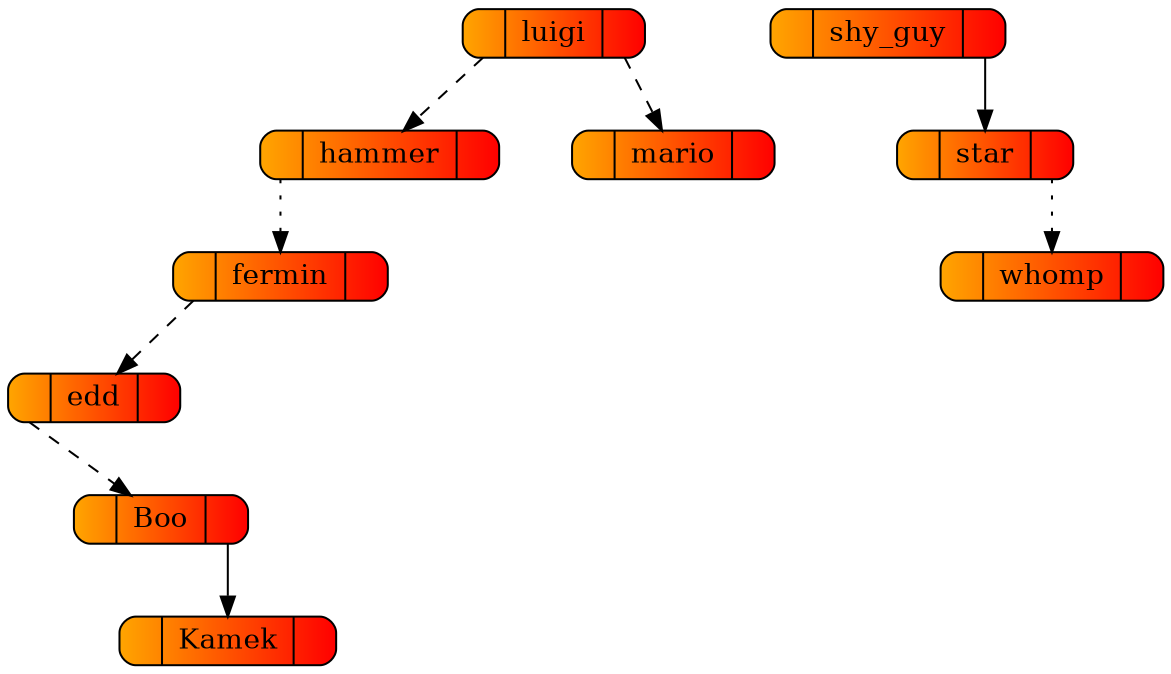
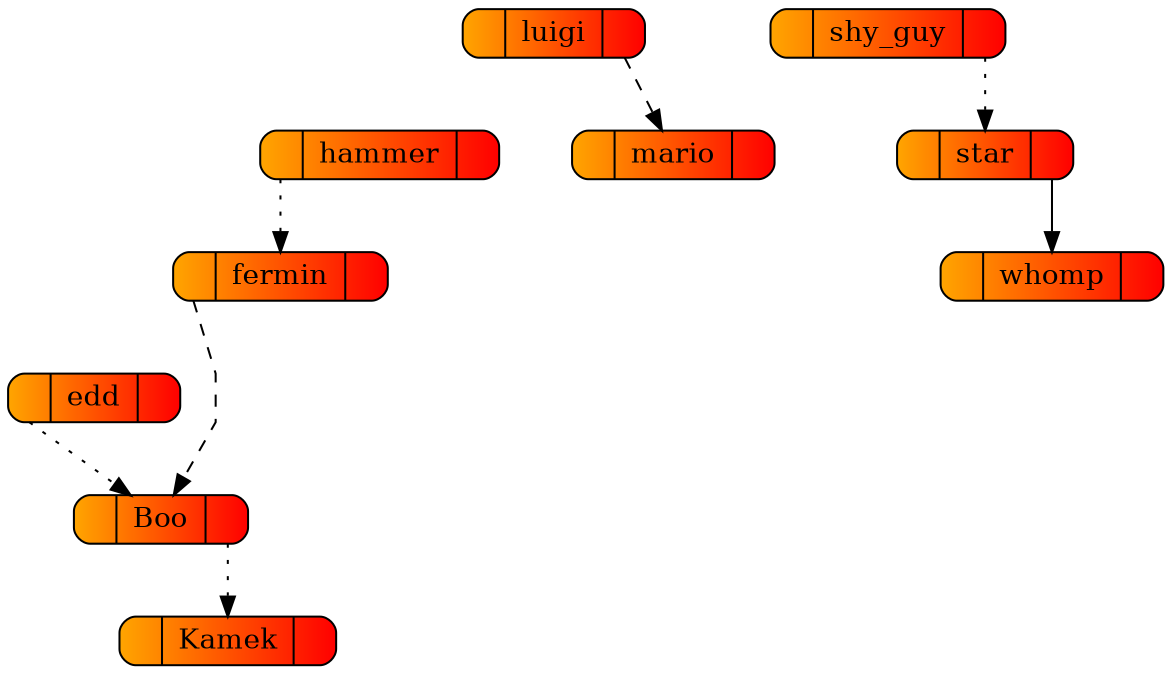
(985, 84) -> (985, 84)
(451, 87) -> none
(1052, 205) -> (1052, 205)
(163, 330) -> (216, 392)
(72, 453) -> (72, 453)
(228, 570) -> (228, 570)
